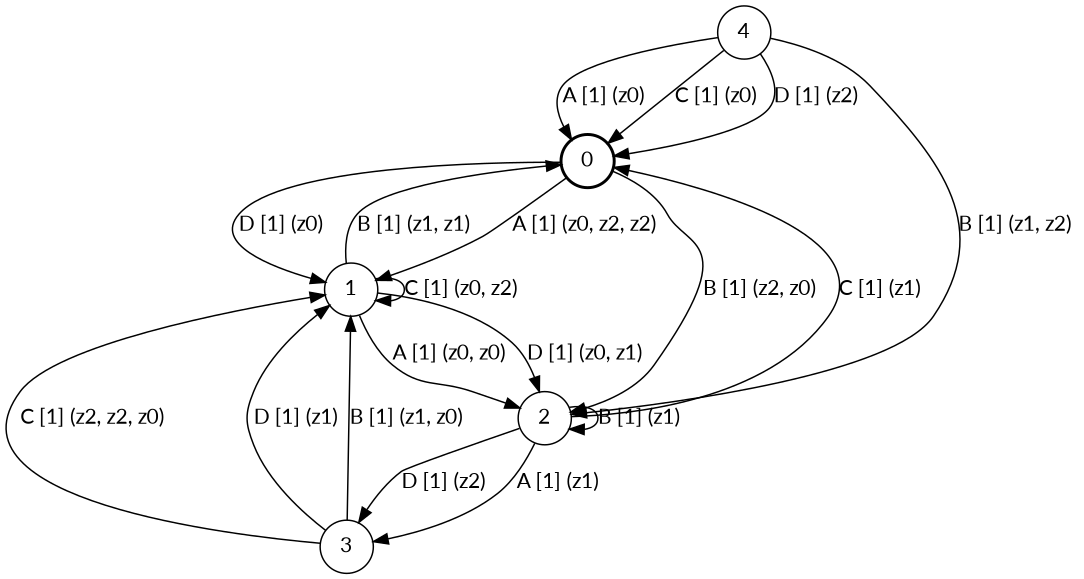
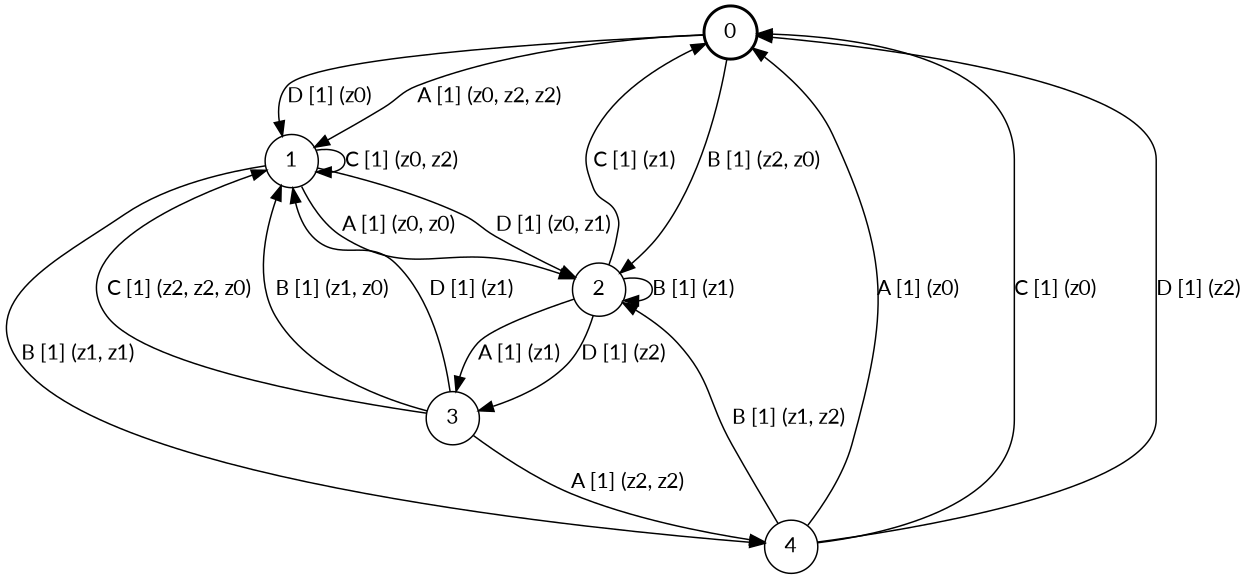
(423, 186) -> (198, 454)
none -> (604, 506)
